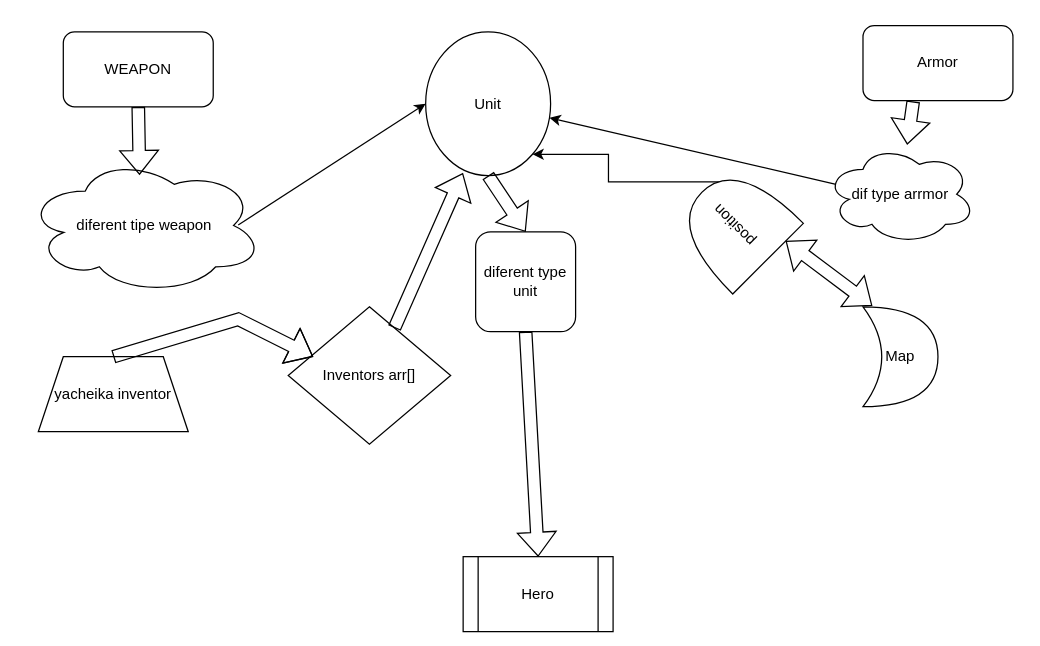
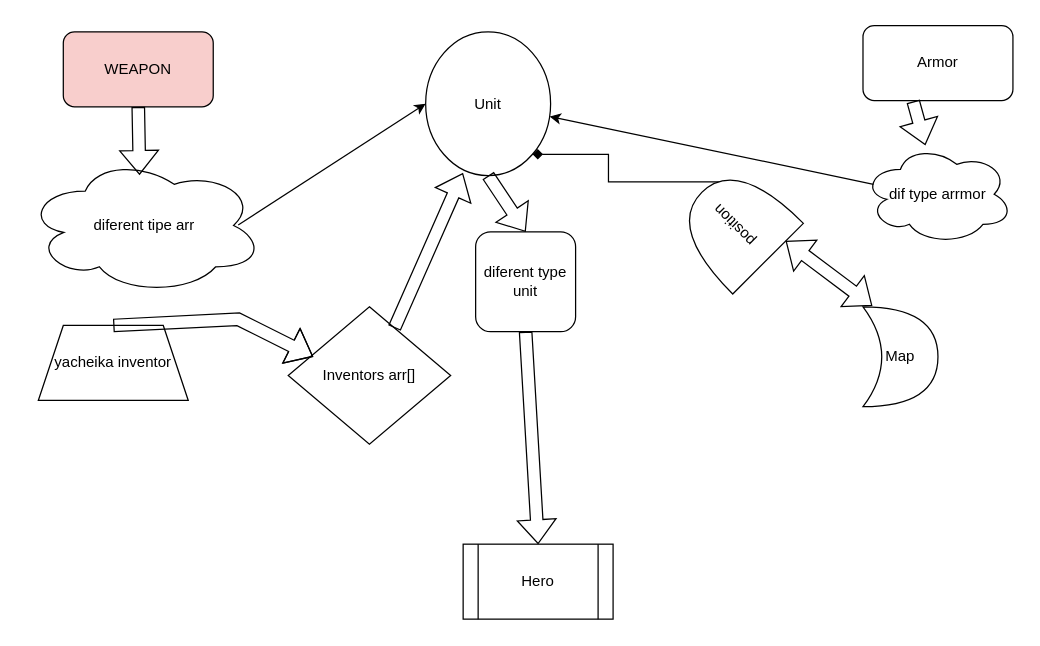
(138, 69) -> (138, 69)
(542, 154) -> (543, 154)
(901, 194) -> (938, 194)
(144, 226) -> (144, 226)
(113, 394) -> (113, 363)
(538, 594) -> (538, 582)
